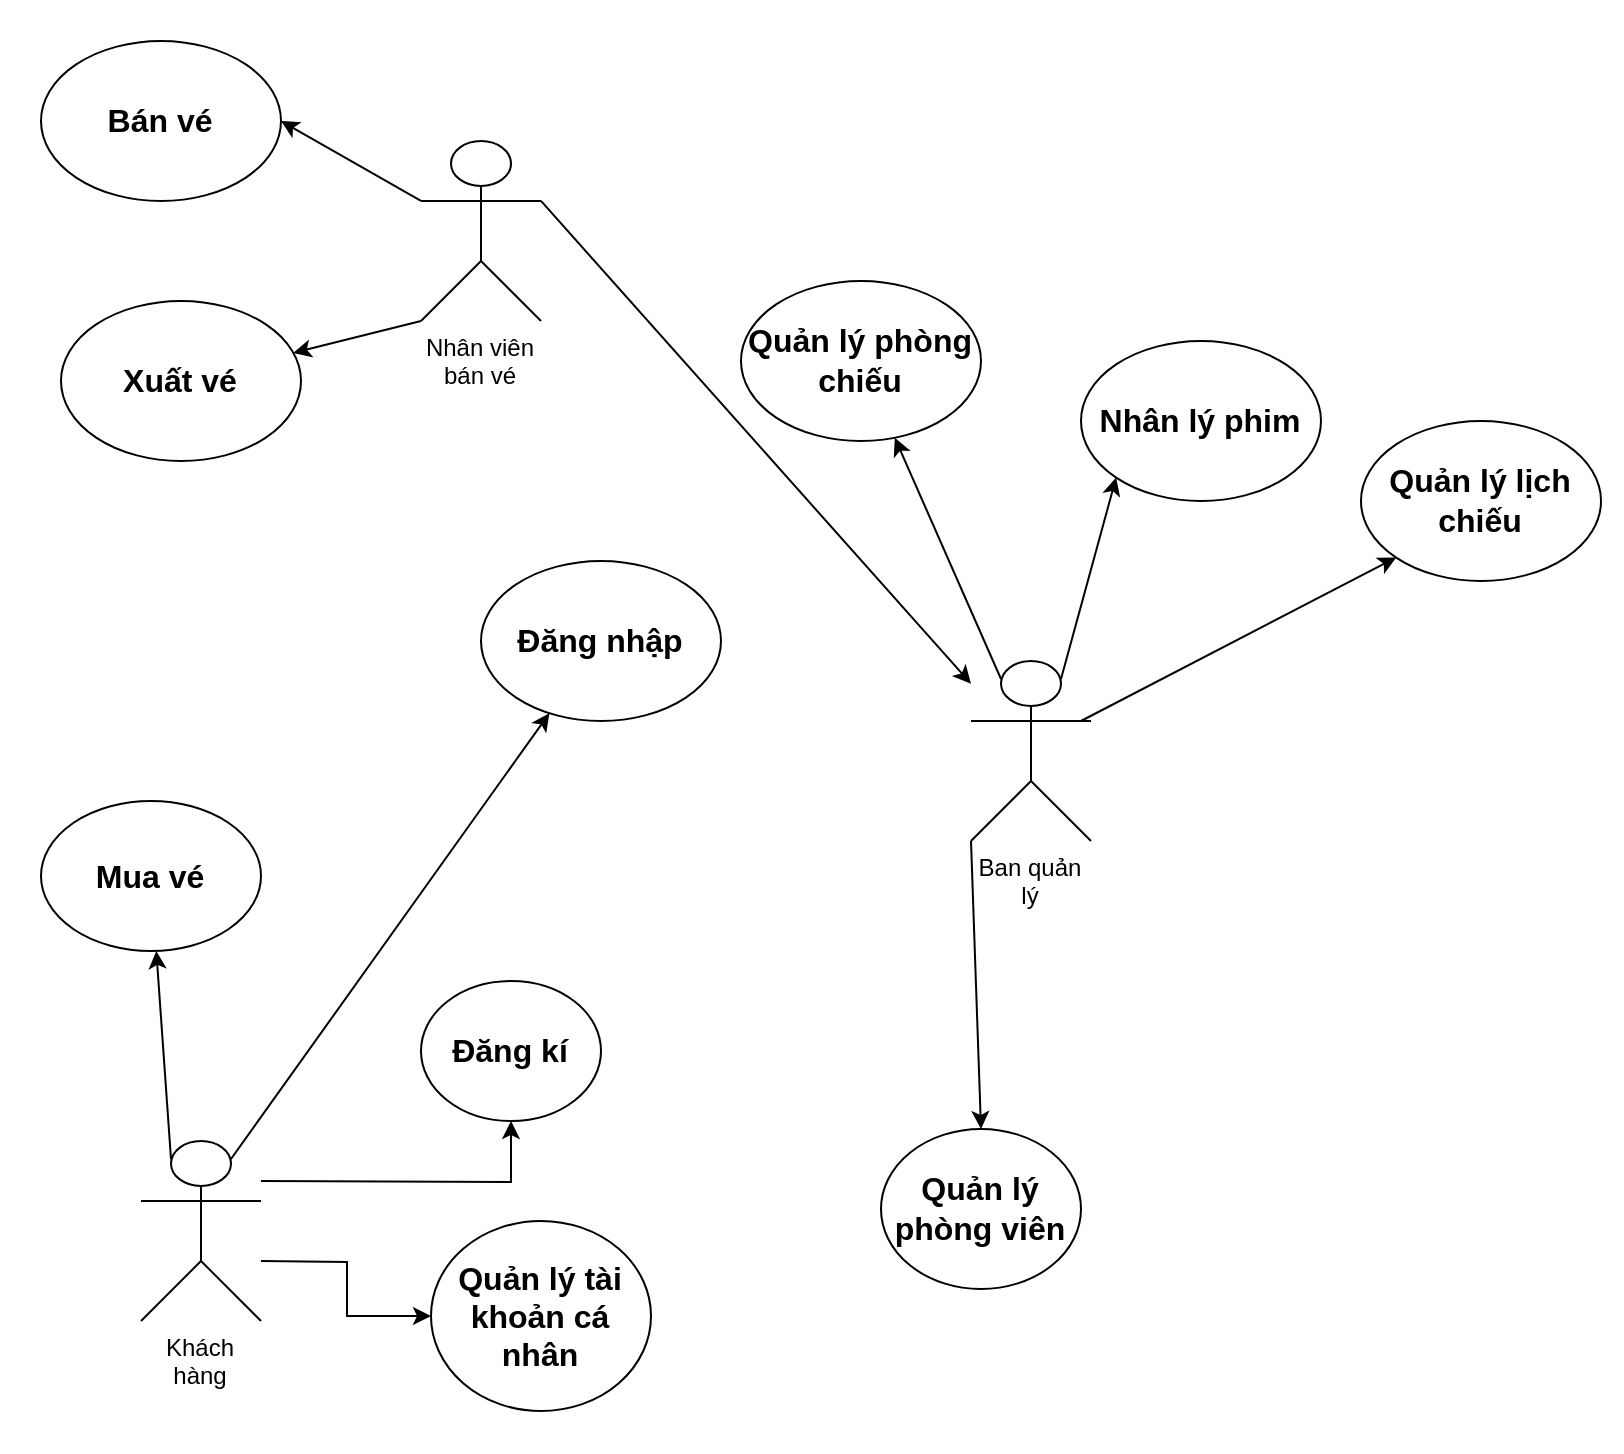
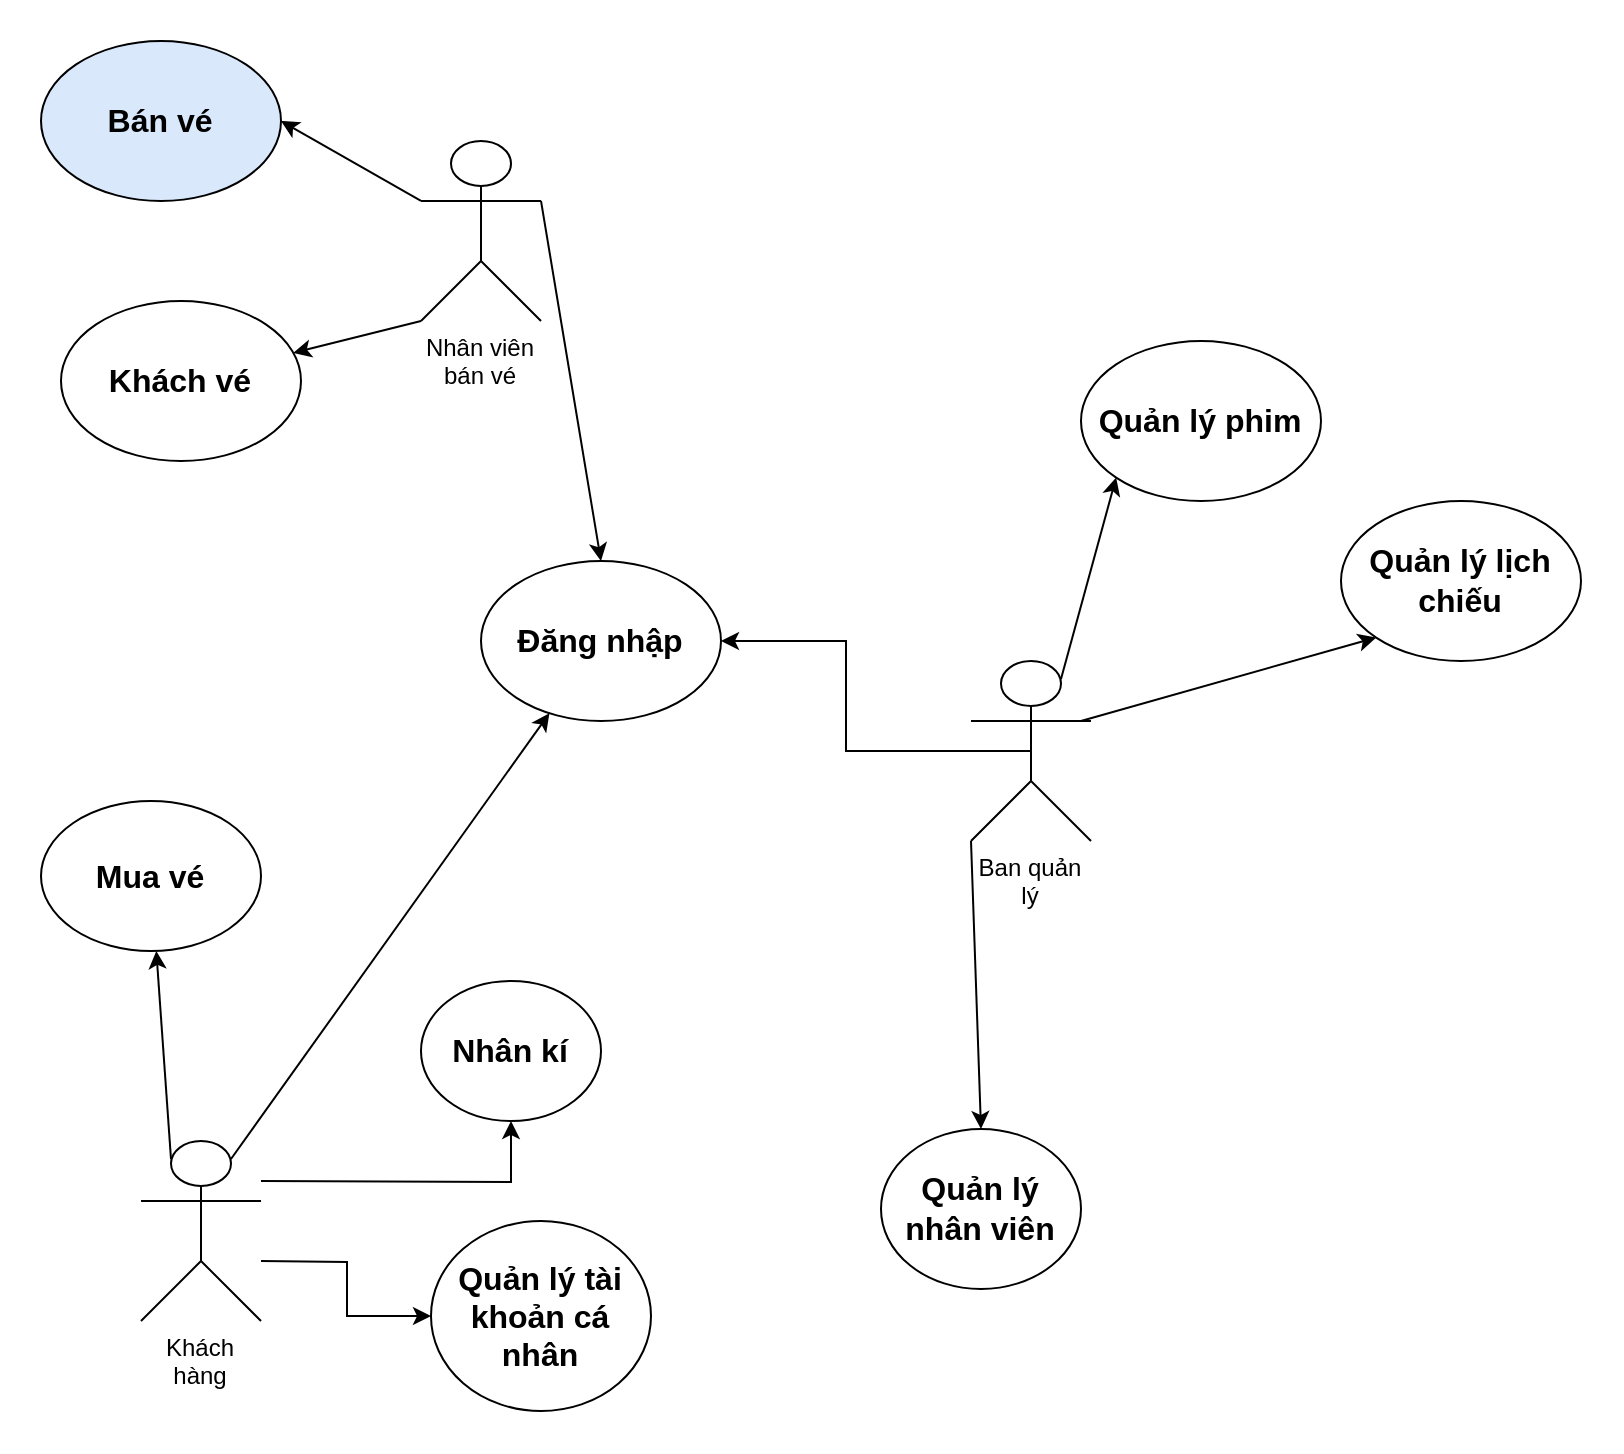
(161, 121) -> (161, 121)
(861, 361) -> none
(181, 381) -> (181, 381)
(1201, 421) -> (1201, 421)
(753, 439) -> (570, 377)
(1481, 501) -> (1461, 581)
(950, 564) -> none
none -> (846, 731)
(511, 1051) -> (511, 1051)
(981, 1209) -> (981, 1209)
